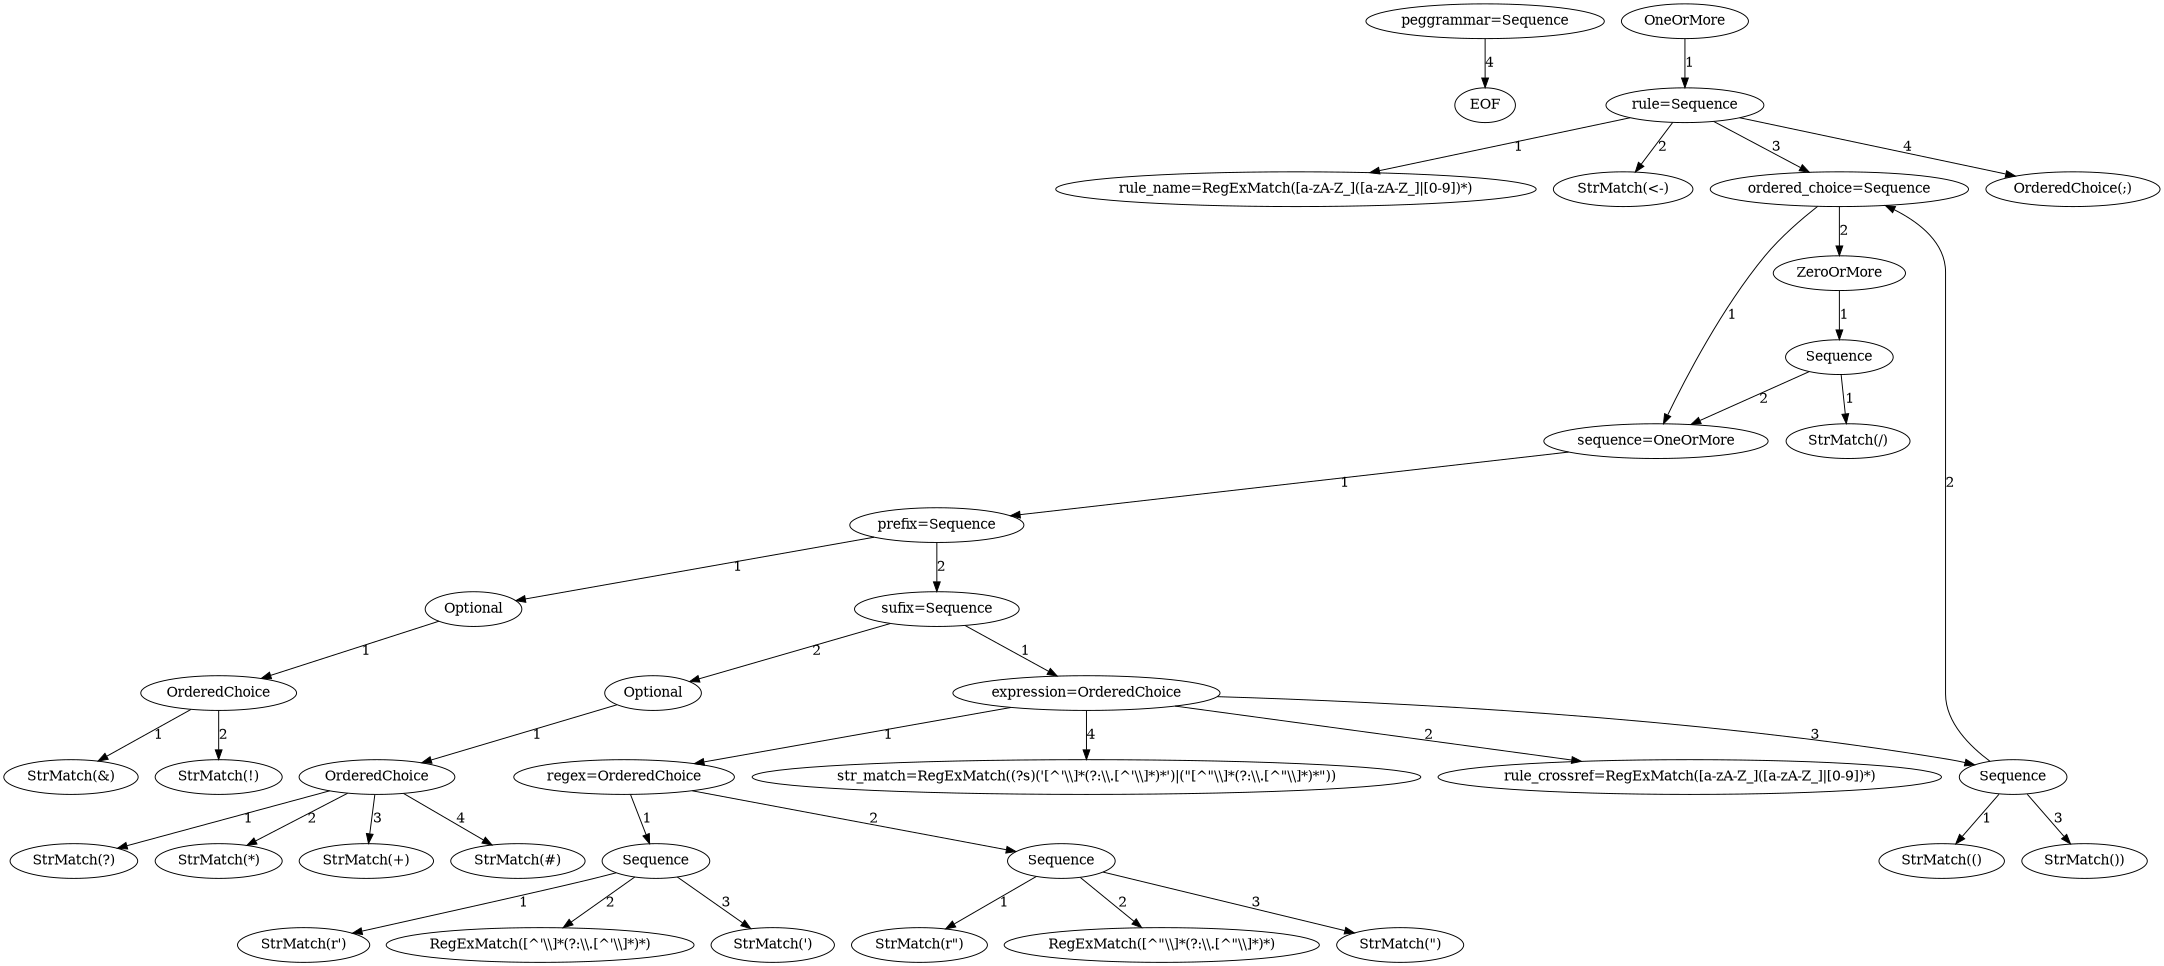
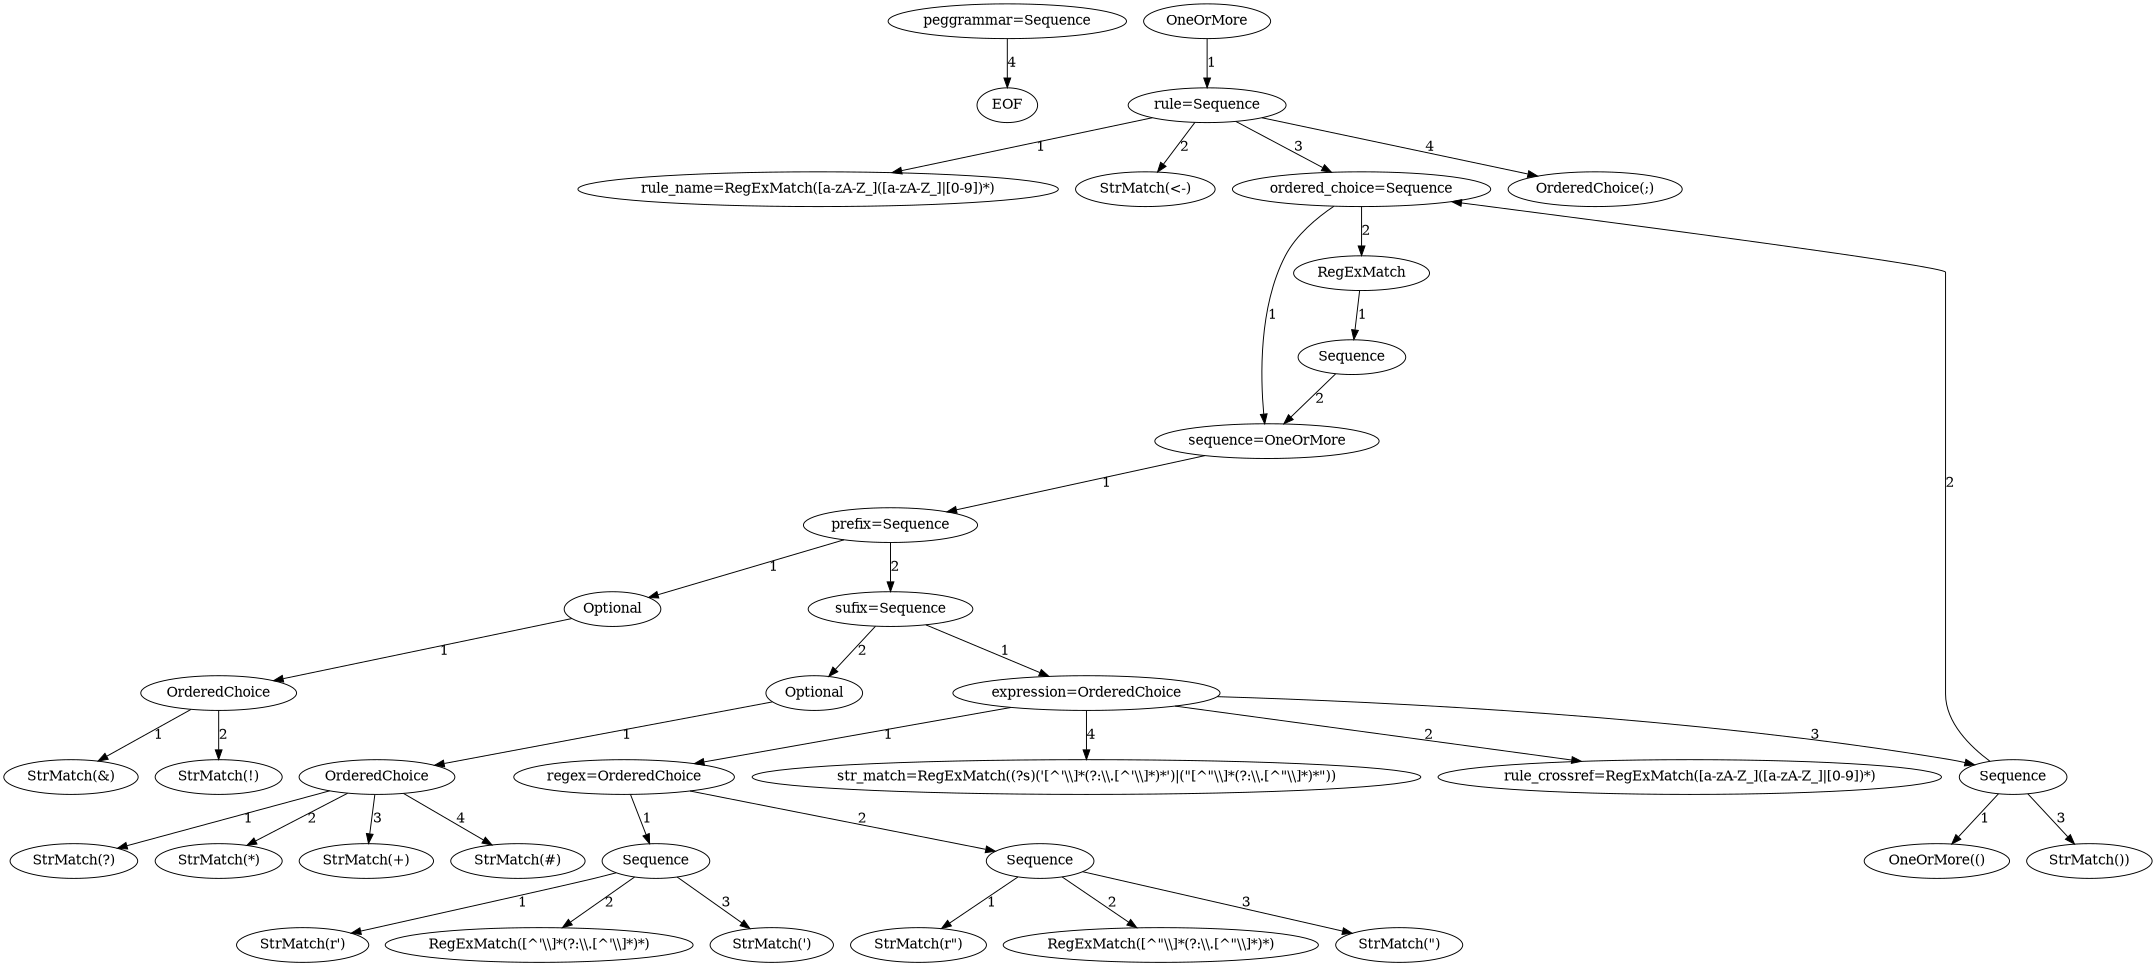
(1839, 273) -> (1362, 273)
(1848, 441) -> none
(1942, 861) -> (1937, 861)
